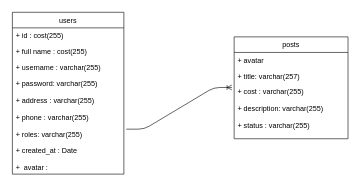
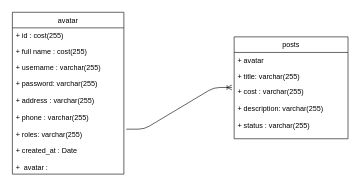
(68, 20) -> (68, 20)
(275, 76) -> (275, 76)
